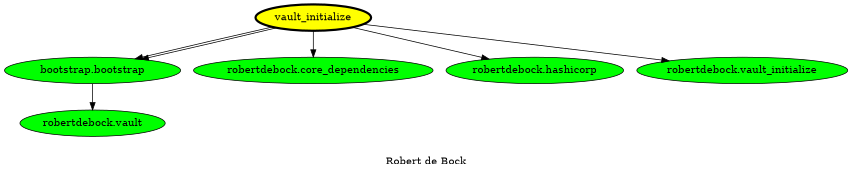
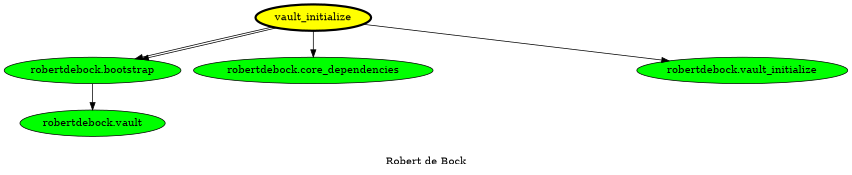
(93, 70) -> (93, 70)
(535, 70) -> none
